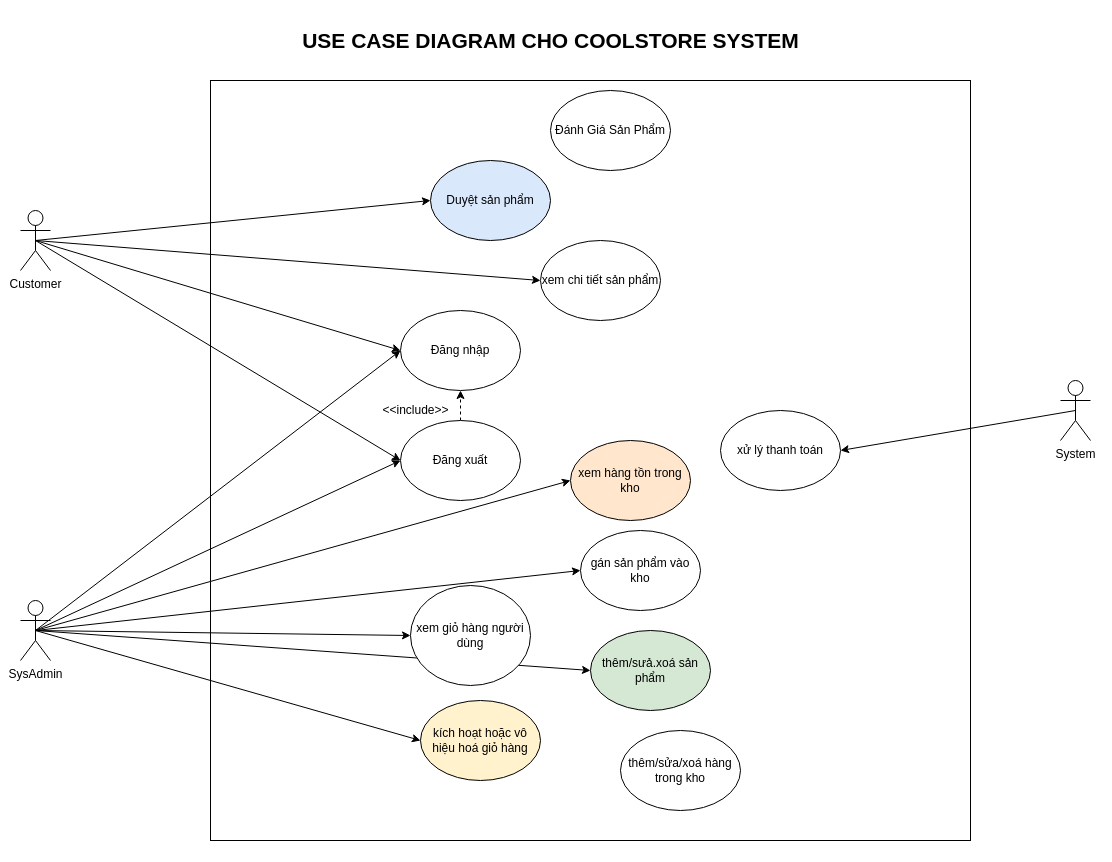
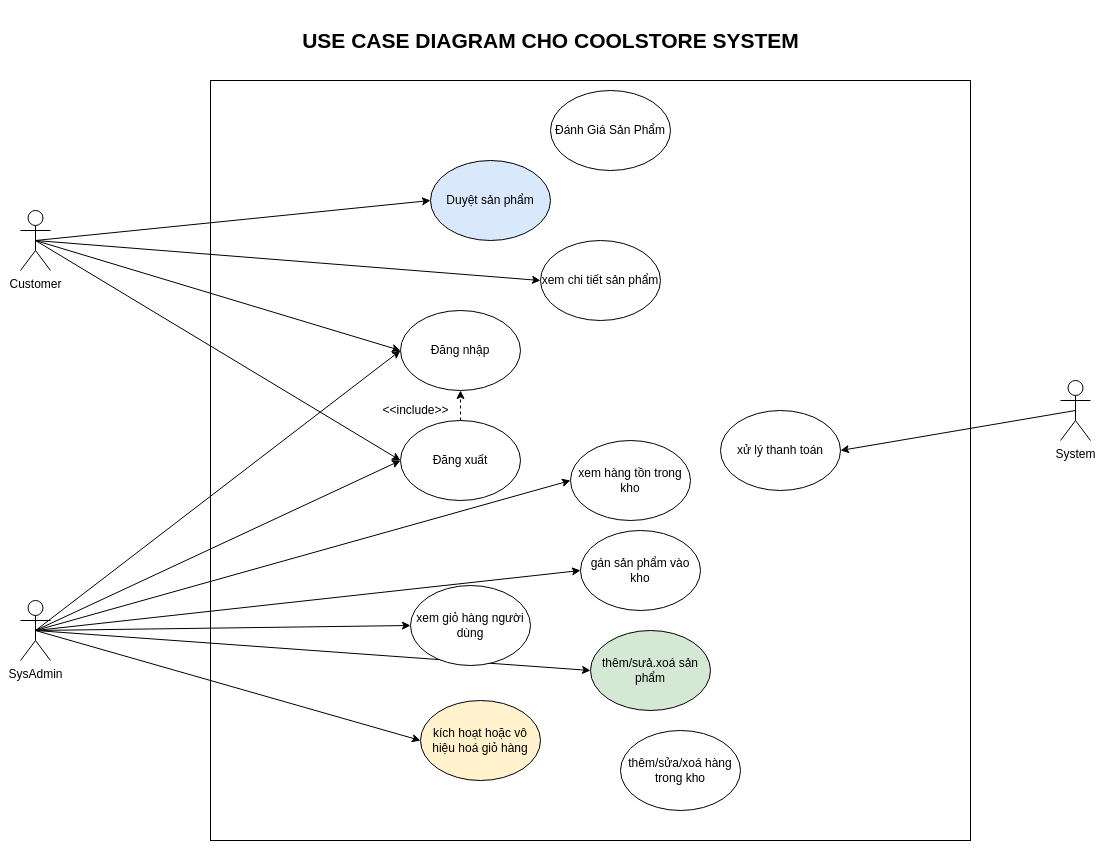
(631, 481) -> (631, 481)
(471, 636) -> (471, 626)
